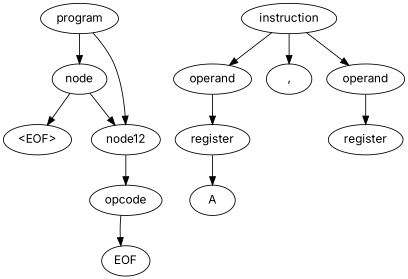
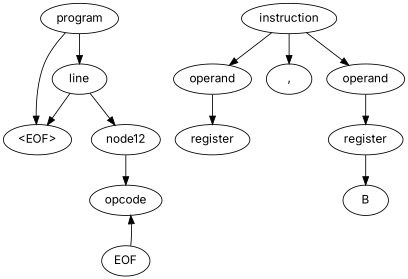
(117, 71) -> (42, 71)
(80, 79) -> (80, 79)
(213, 200) -> none
none -> (366, 200)
(120, 226) -> (131, 235)
